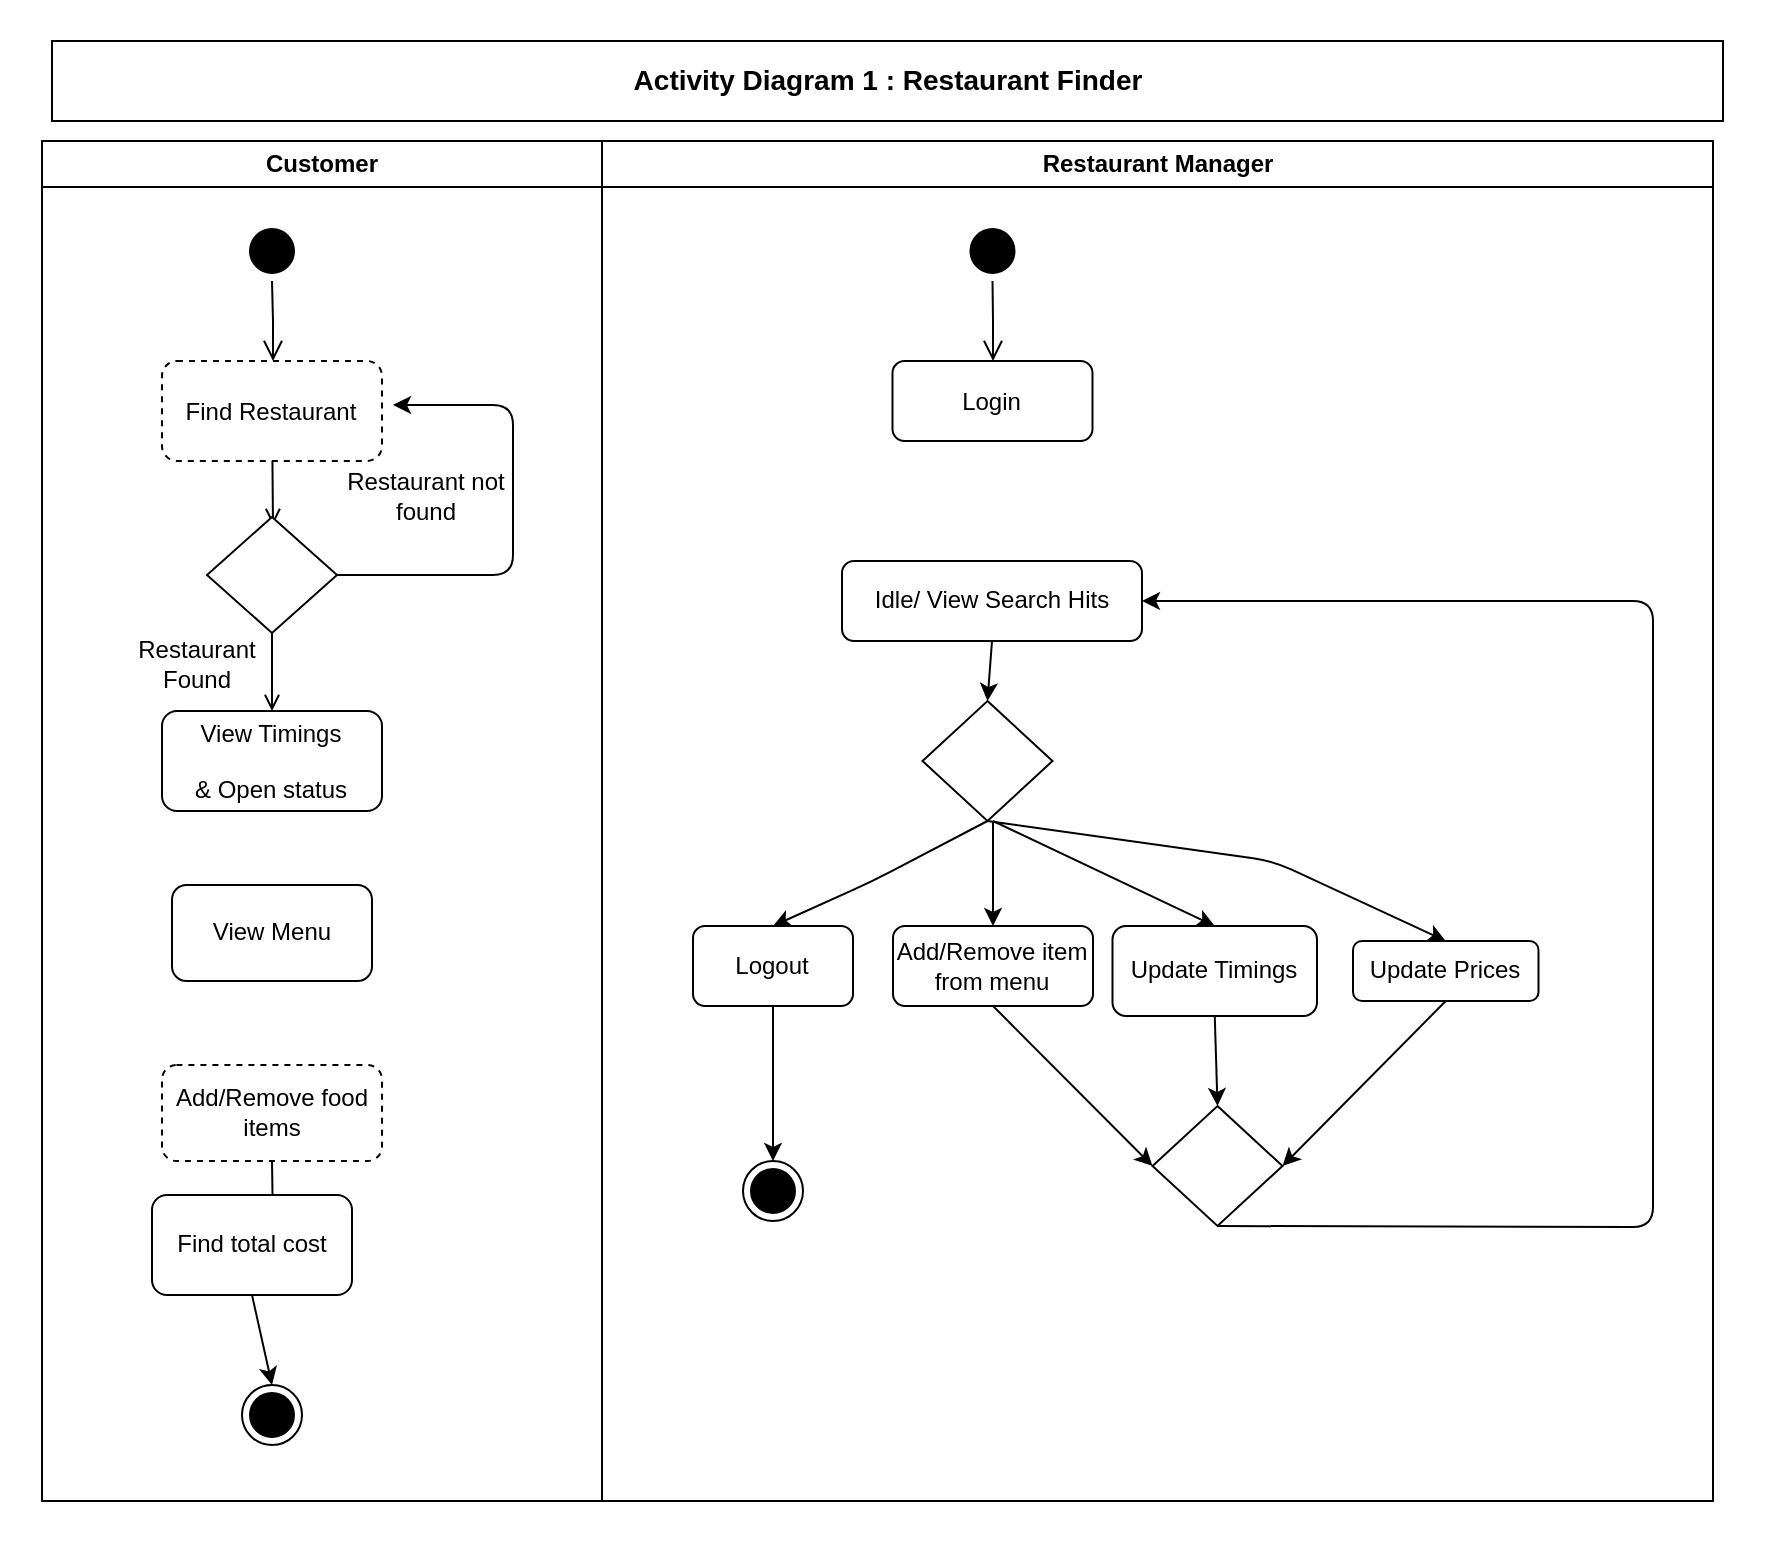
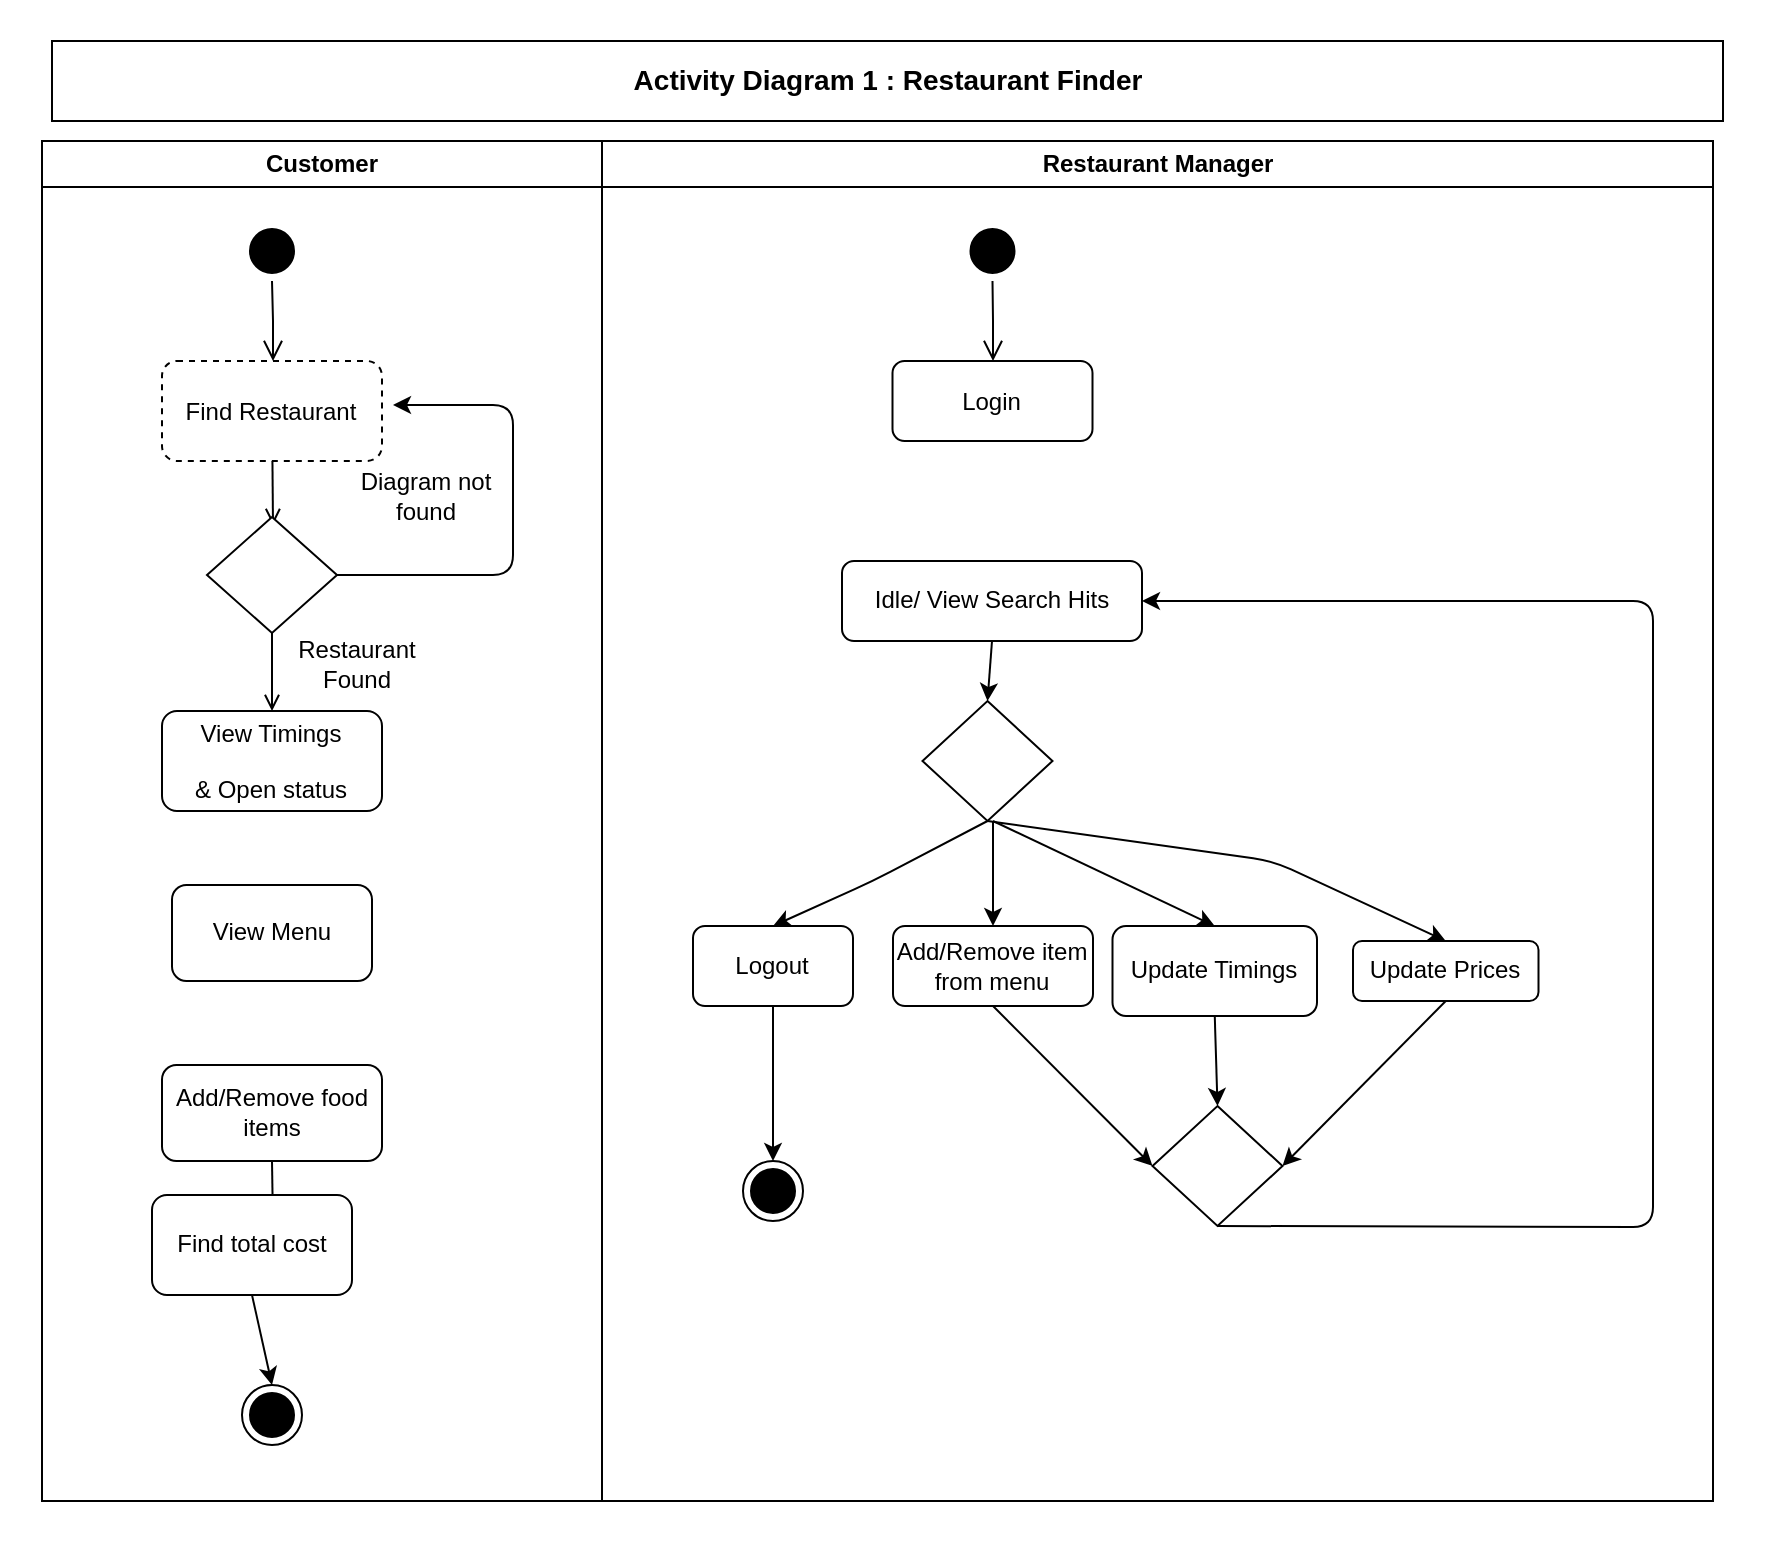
(427, 497) -> (427, 497)
(198, 665) -> (358, 665)
(272, 1113) -> (272, 1113)
